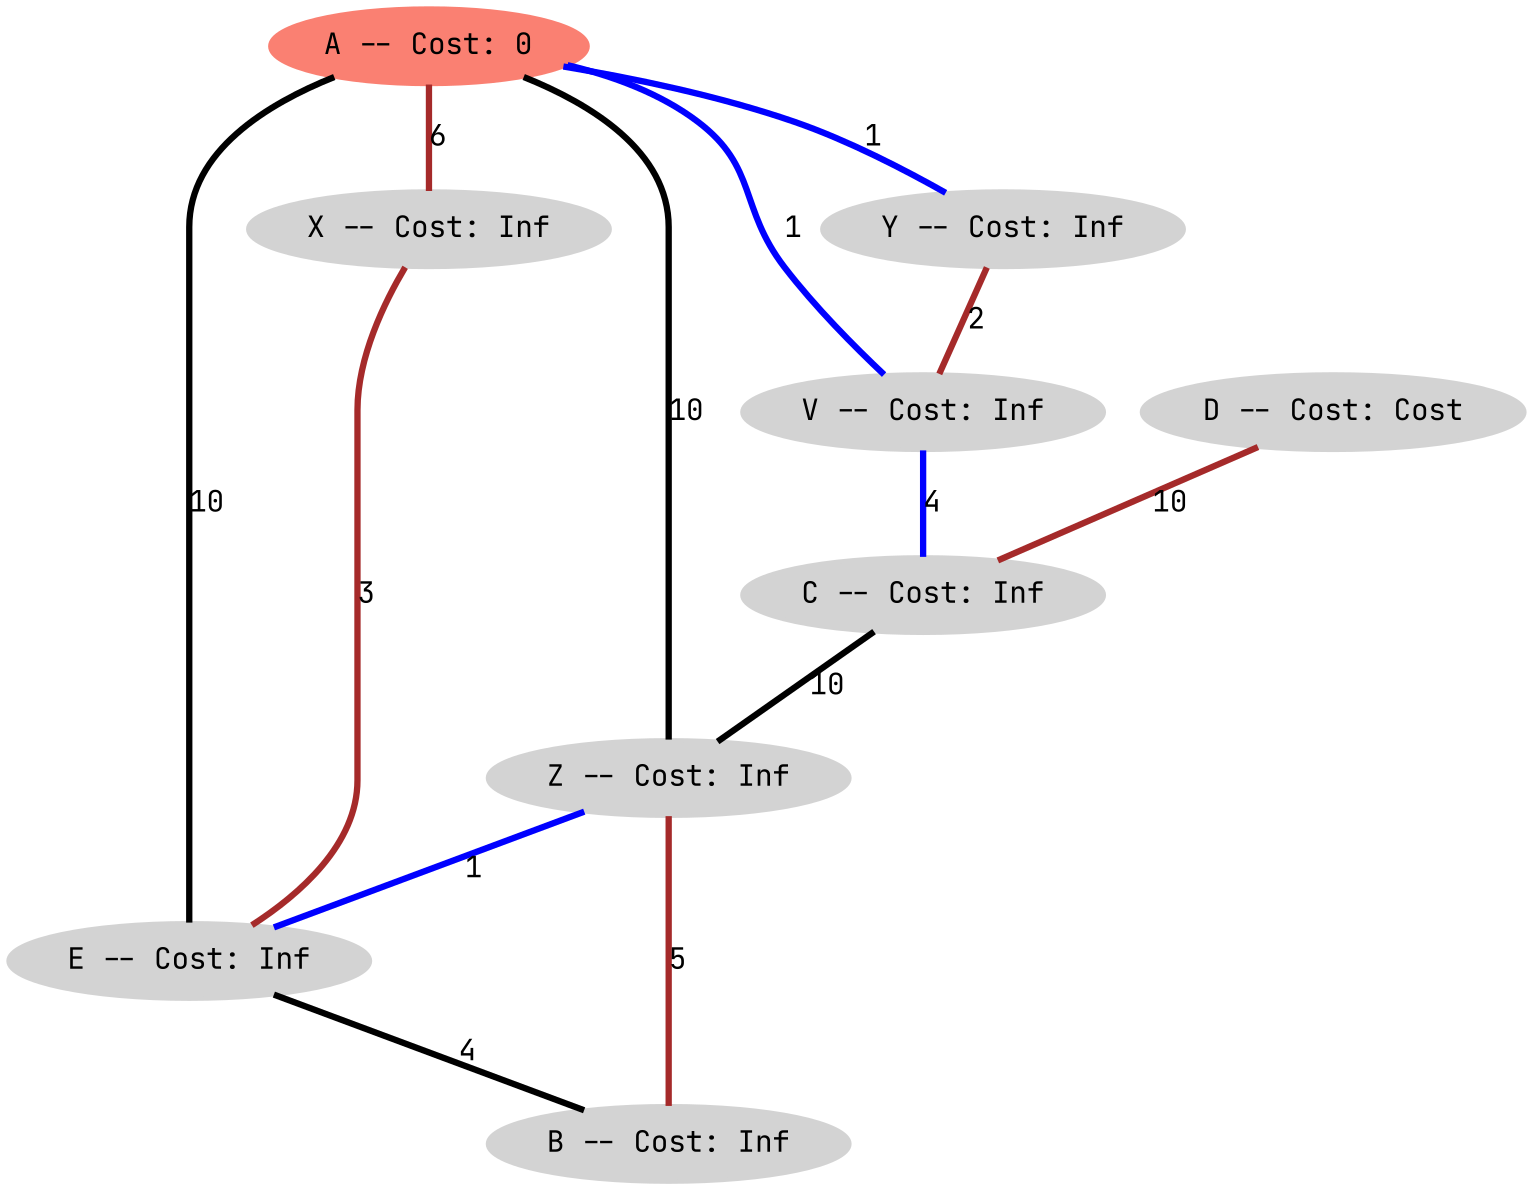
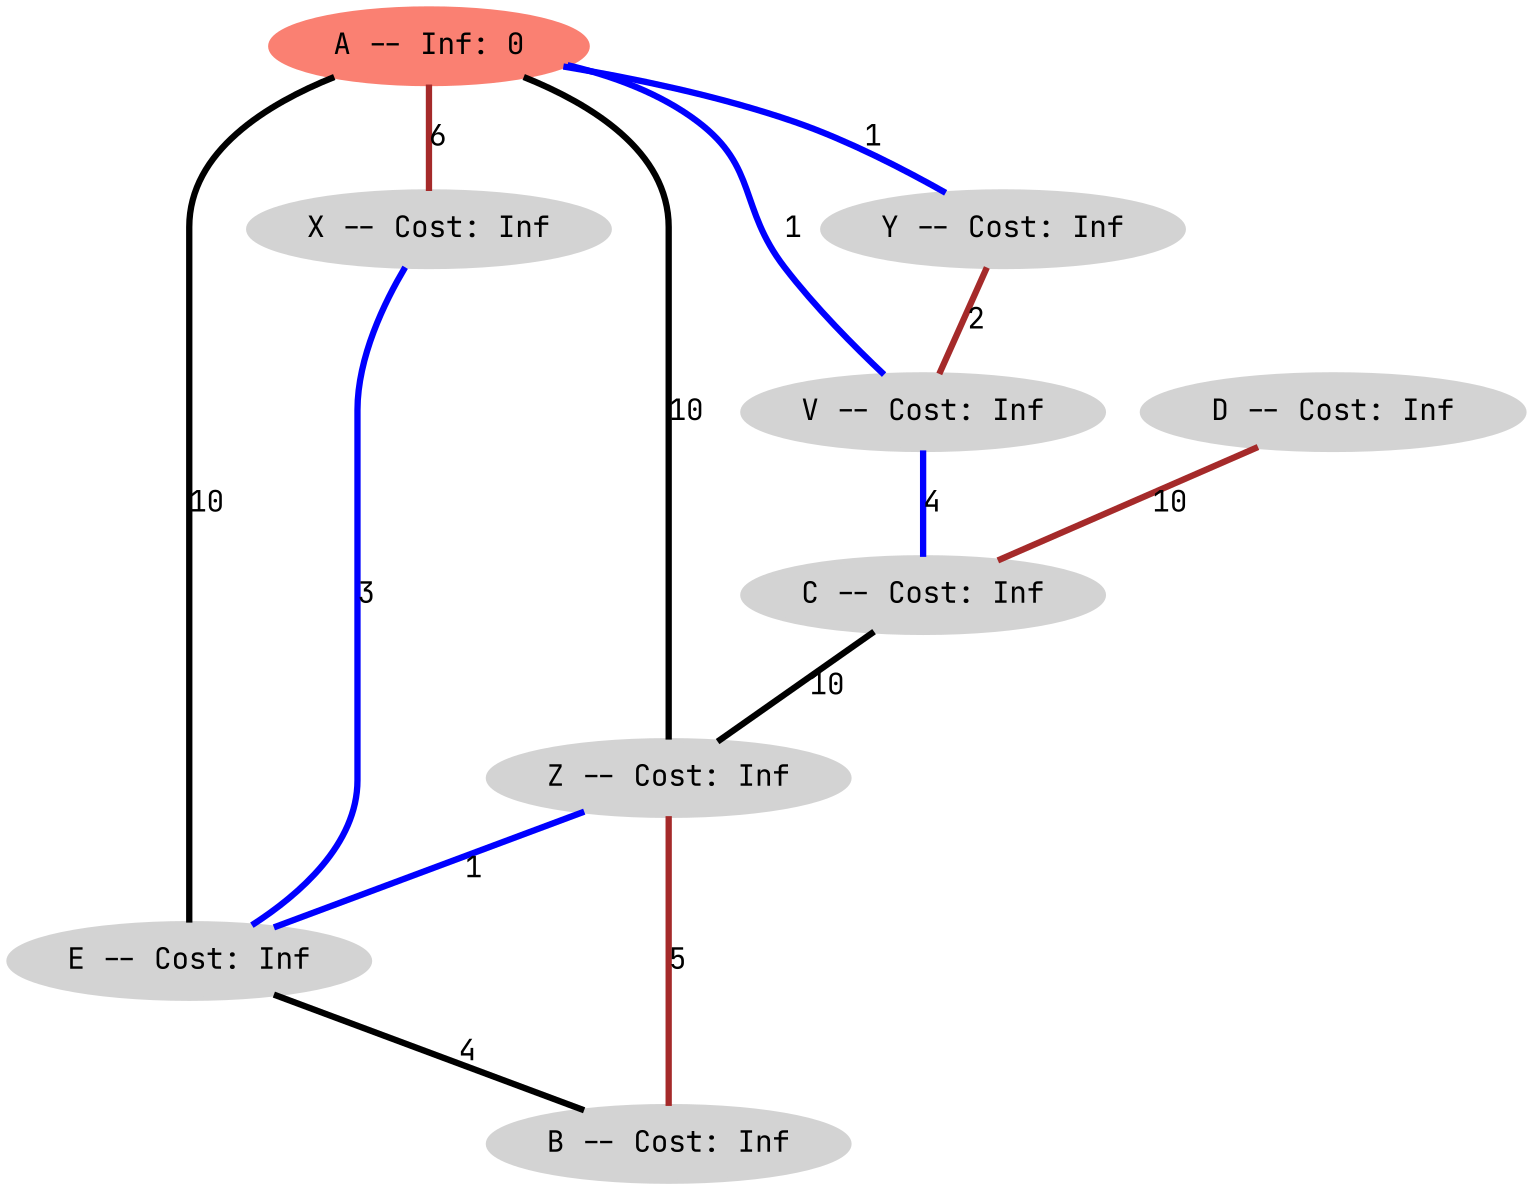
(429, 46) -> (429, 46)
(1333, 412) -> (1333, 412)
(357, 612) -> (357, 612)
